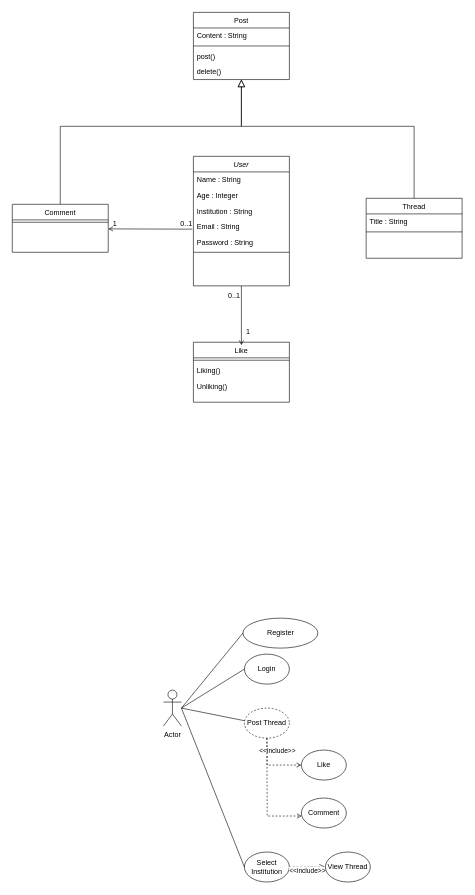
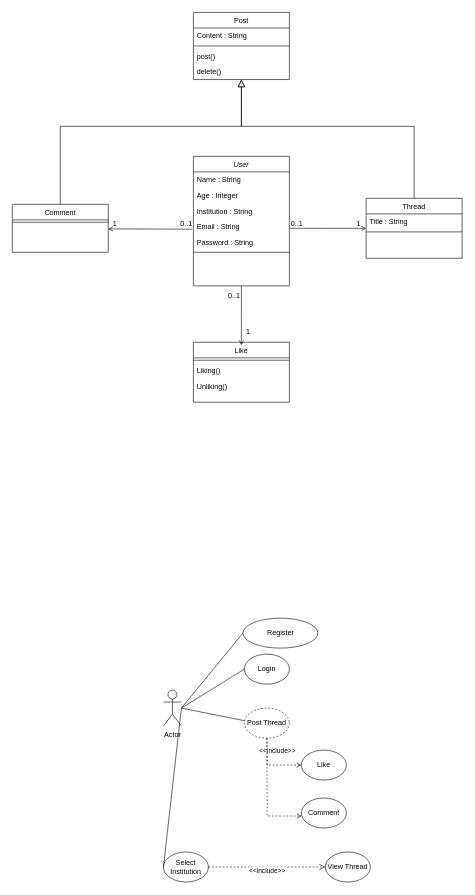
none -> (327, 228)
(267, 867) -> (186, 867)
